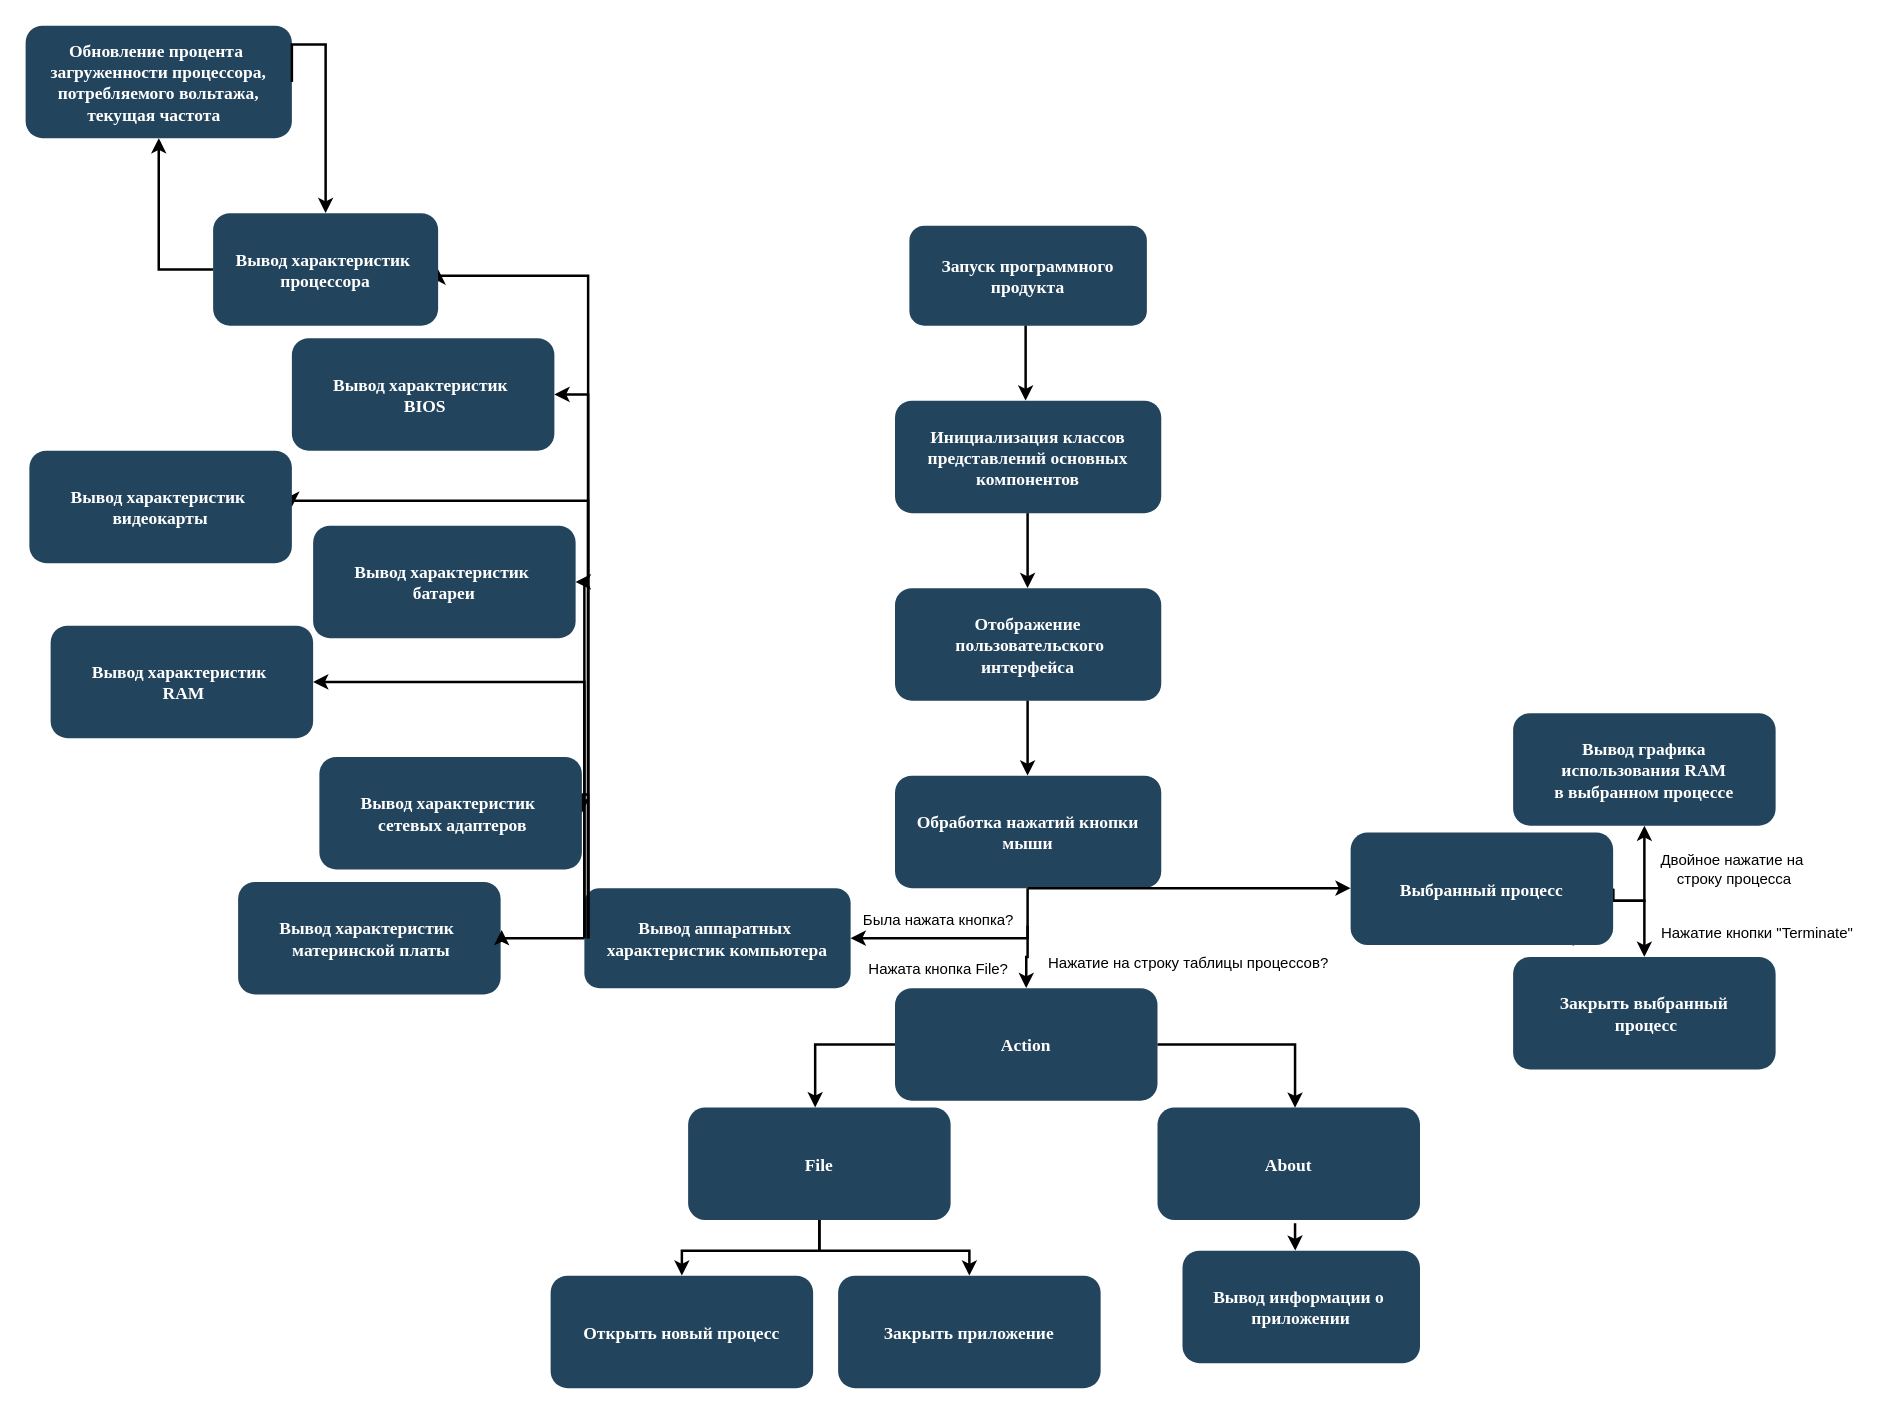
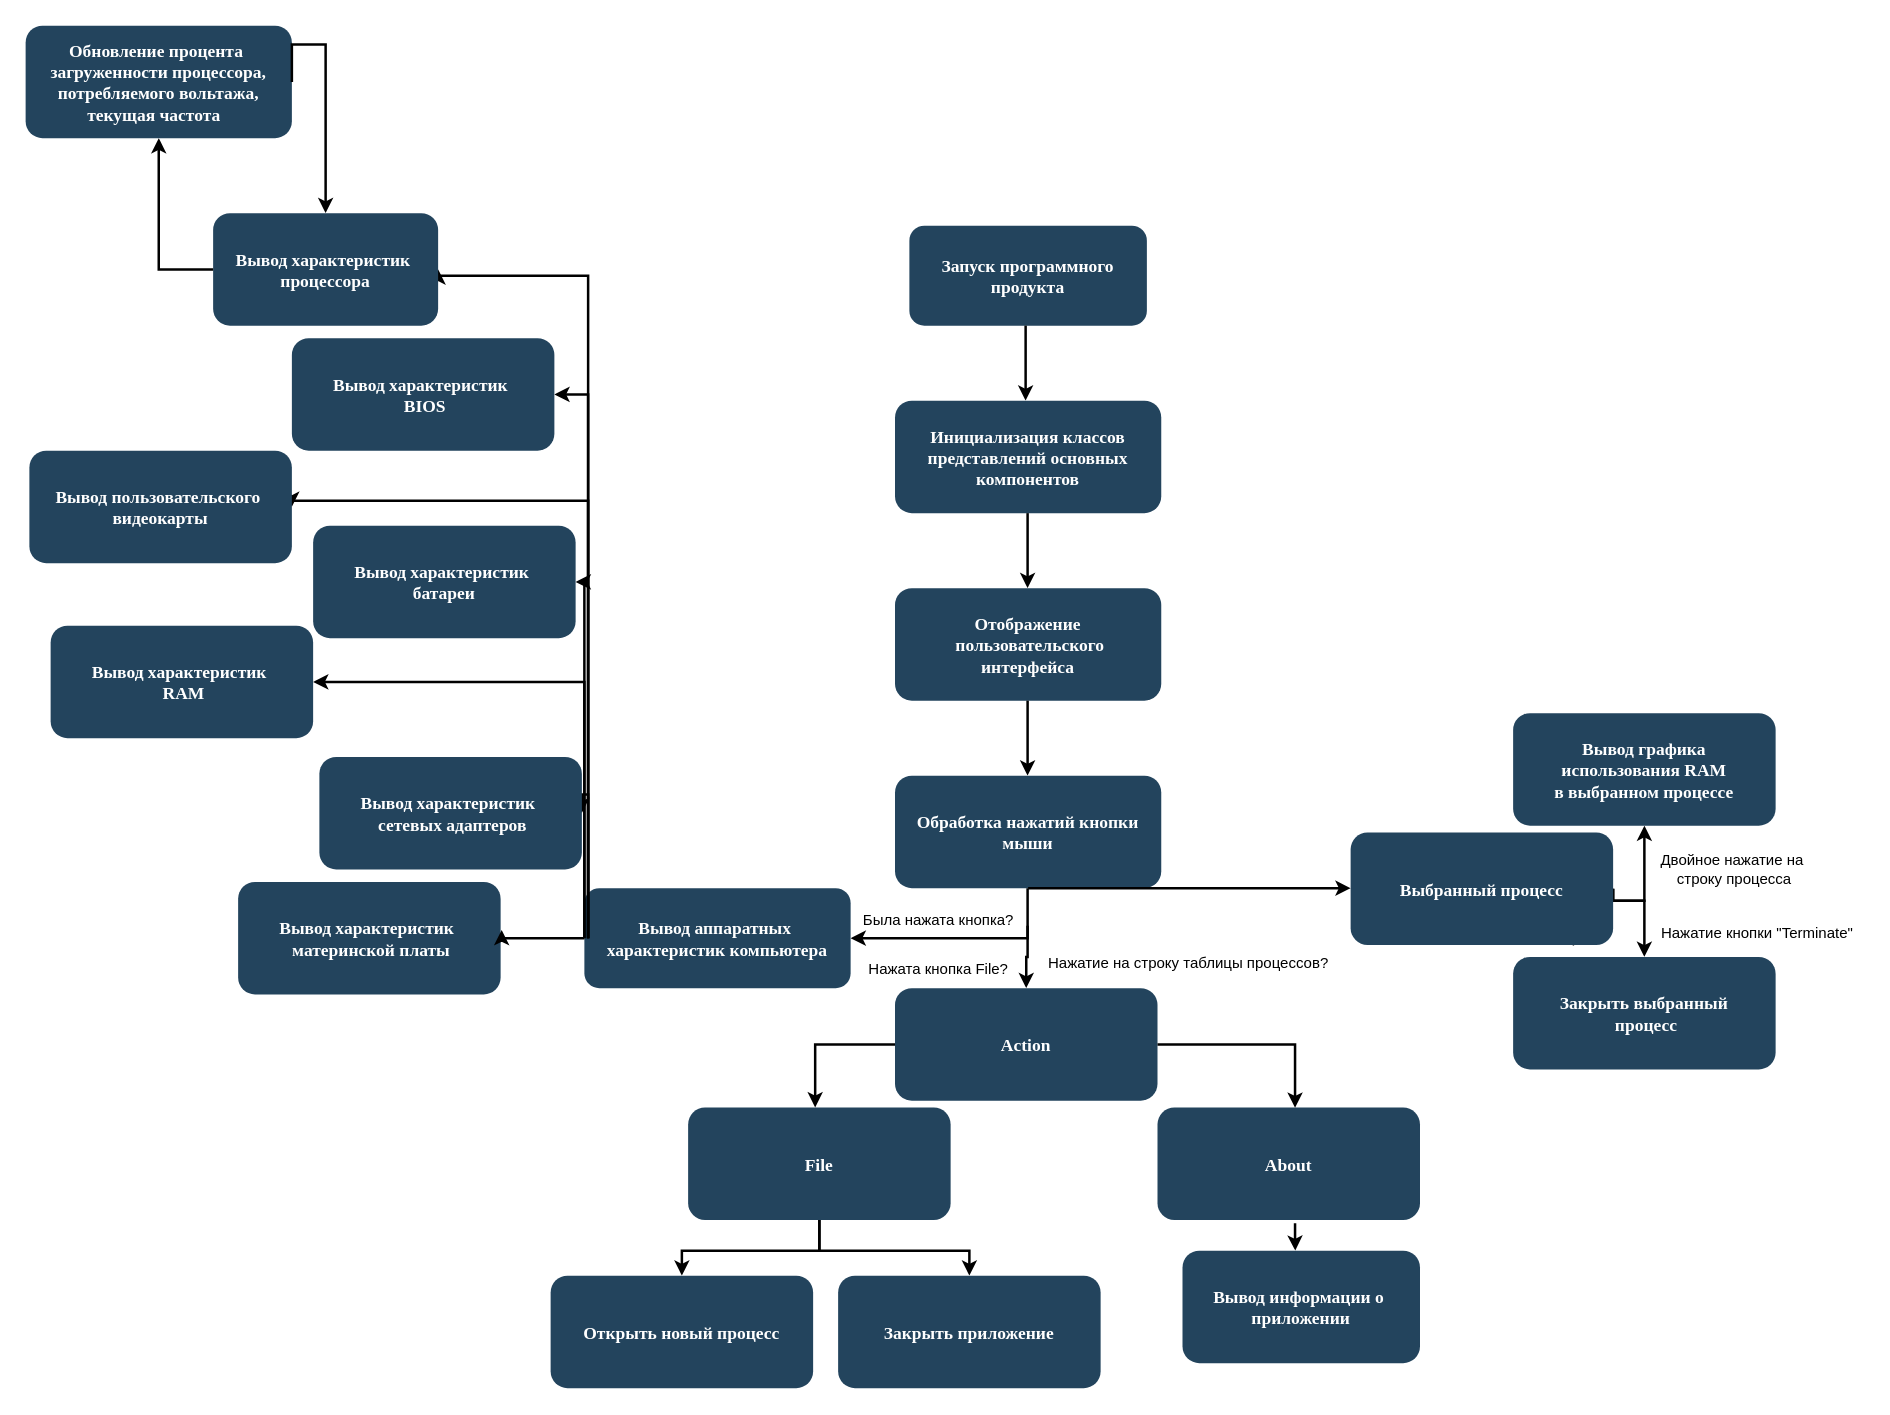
(160, 497) -> (160, 497)
